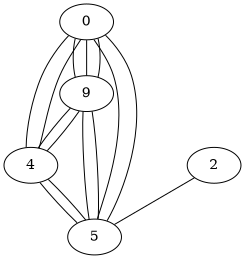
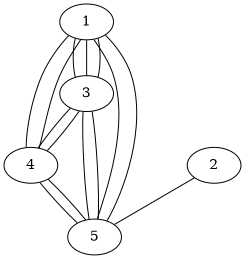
(87, 22) -> (87, 22)
(87, 94) -> (87, 94)
